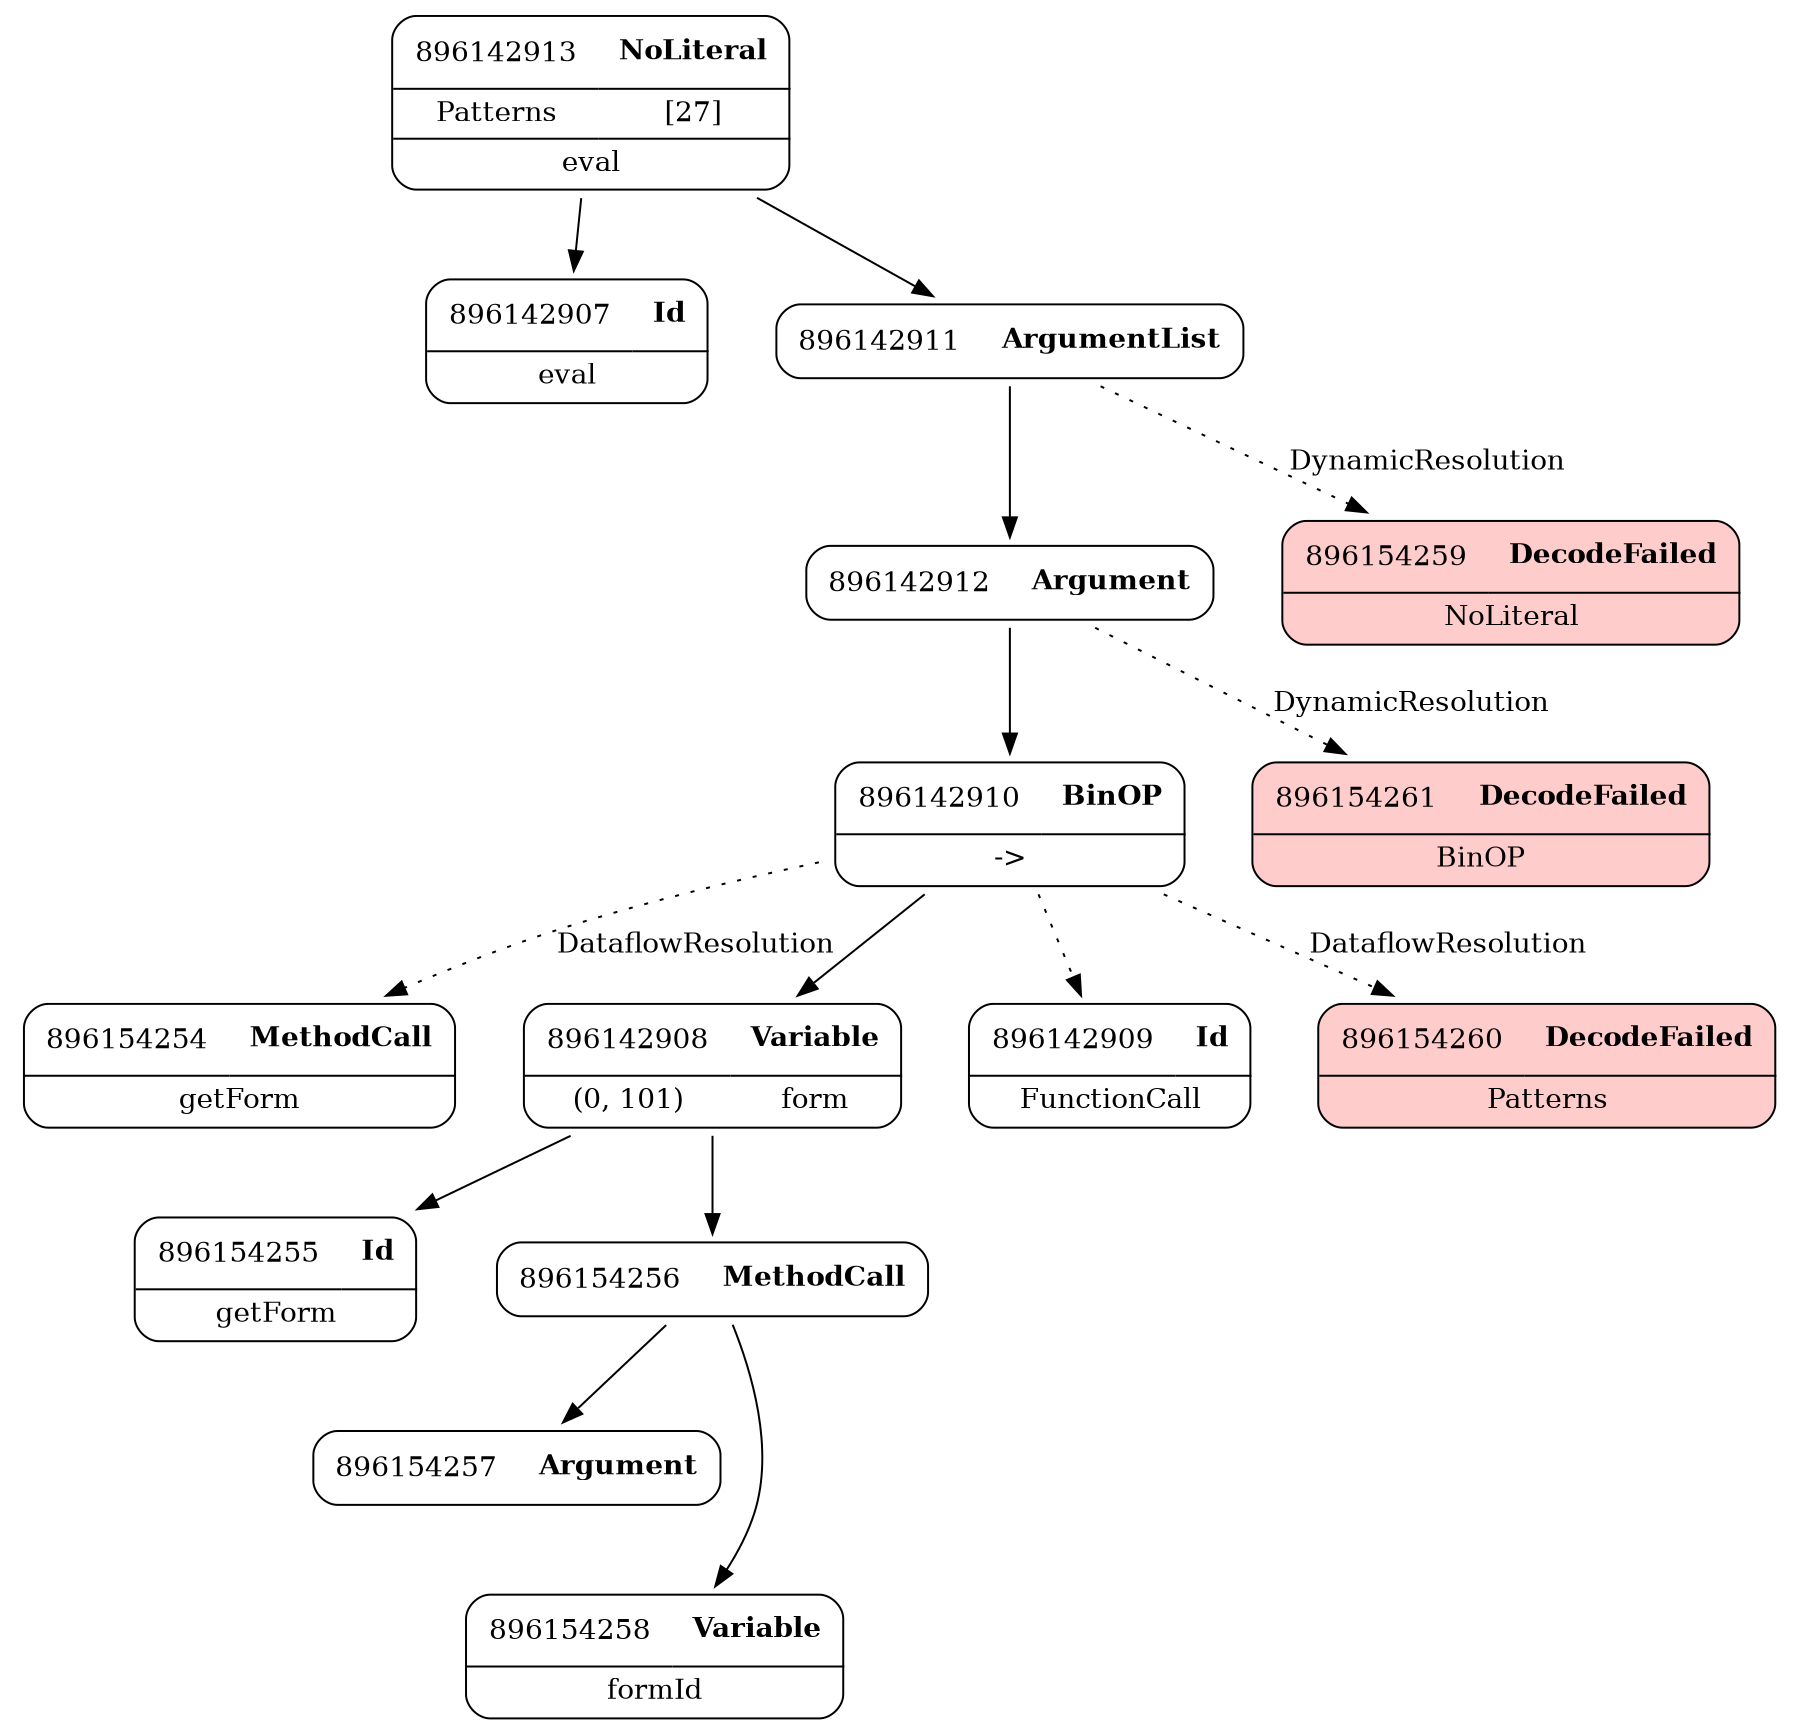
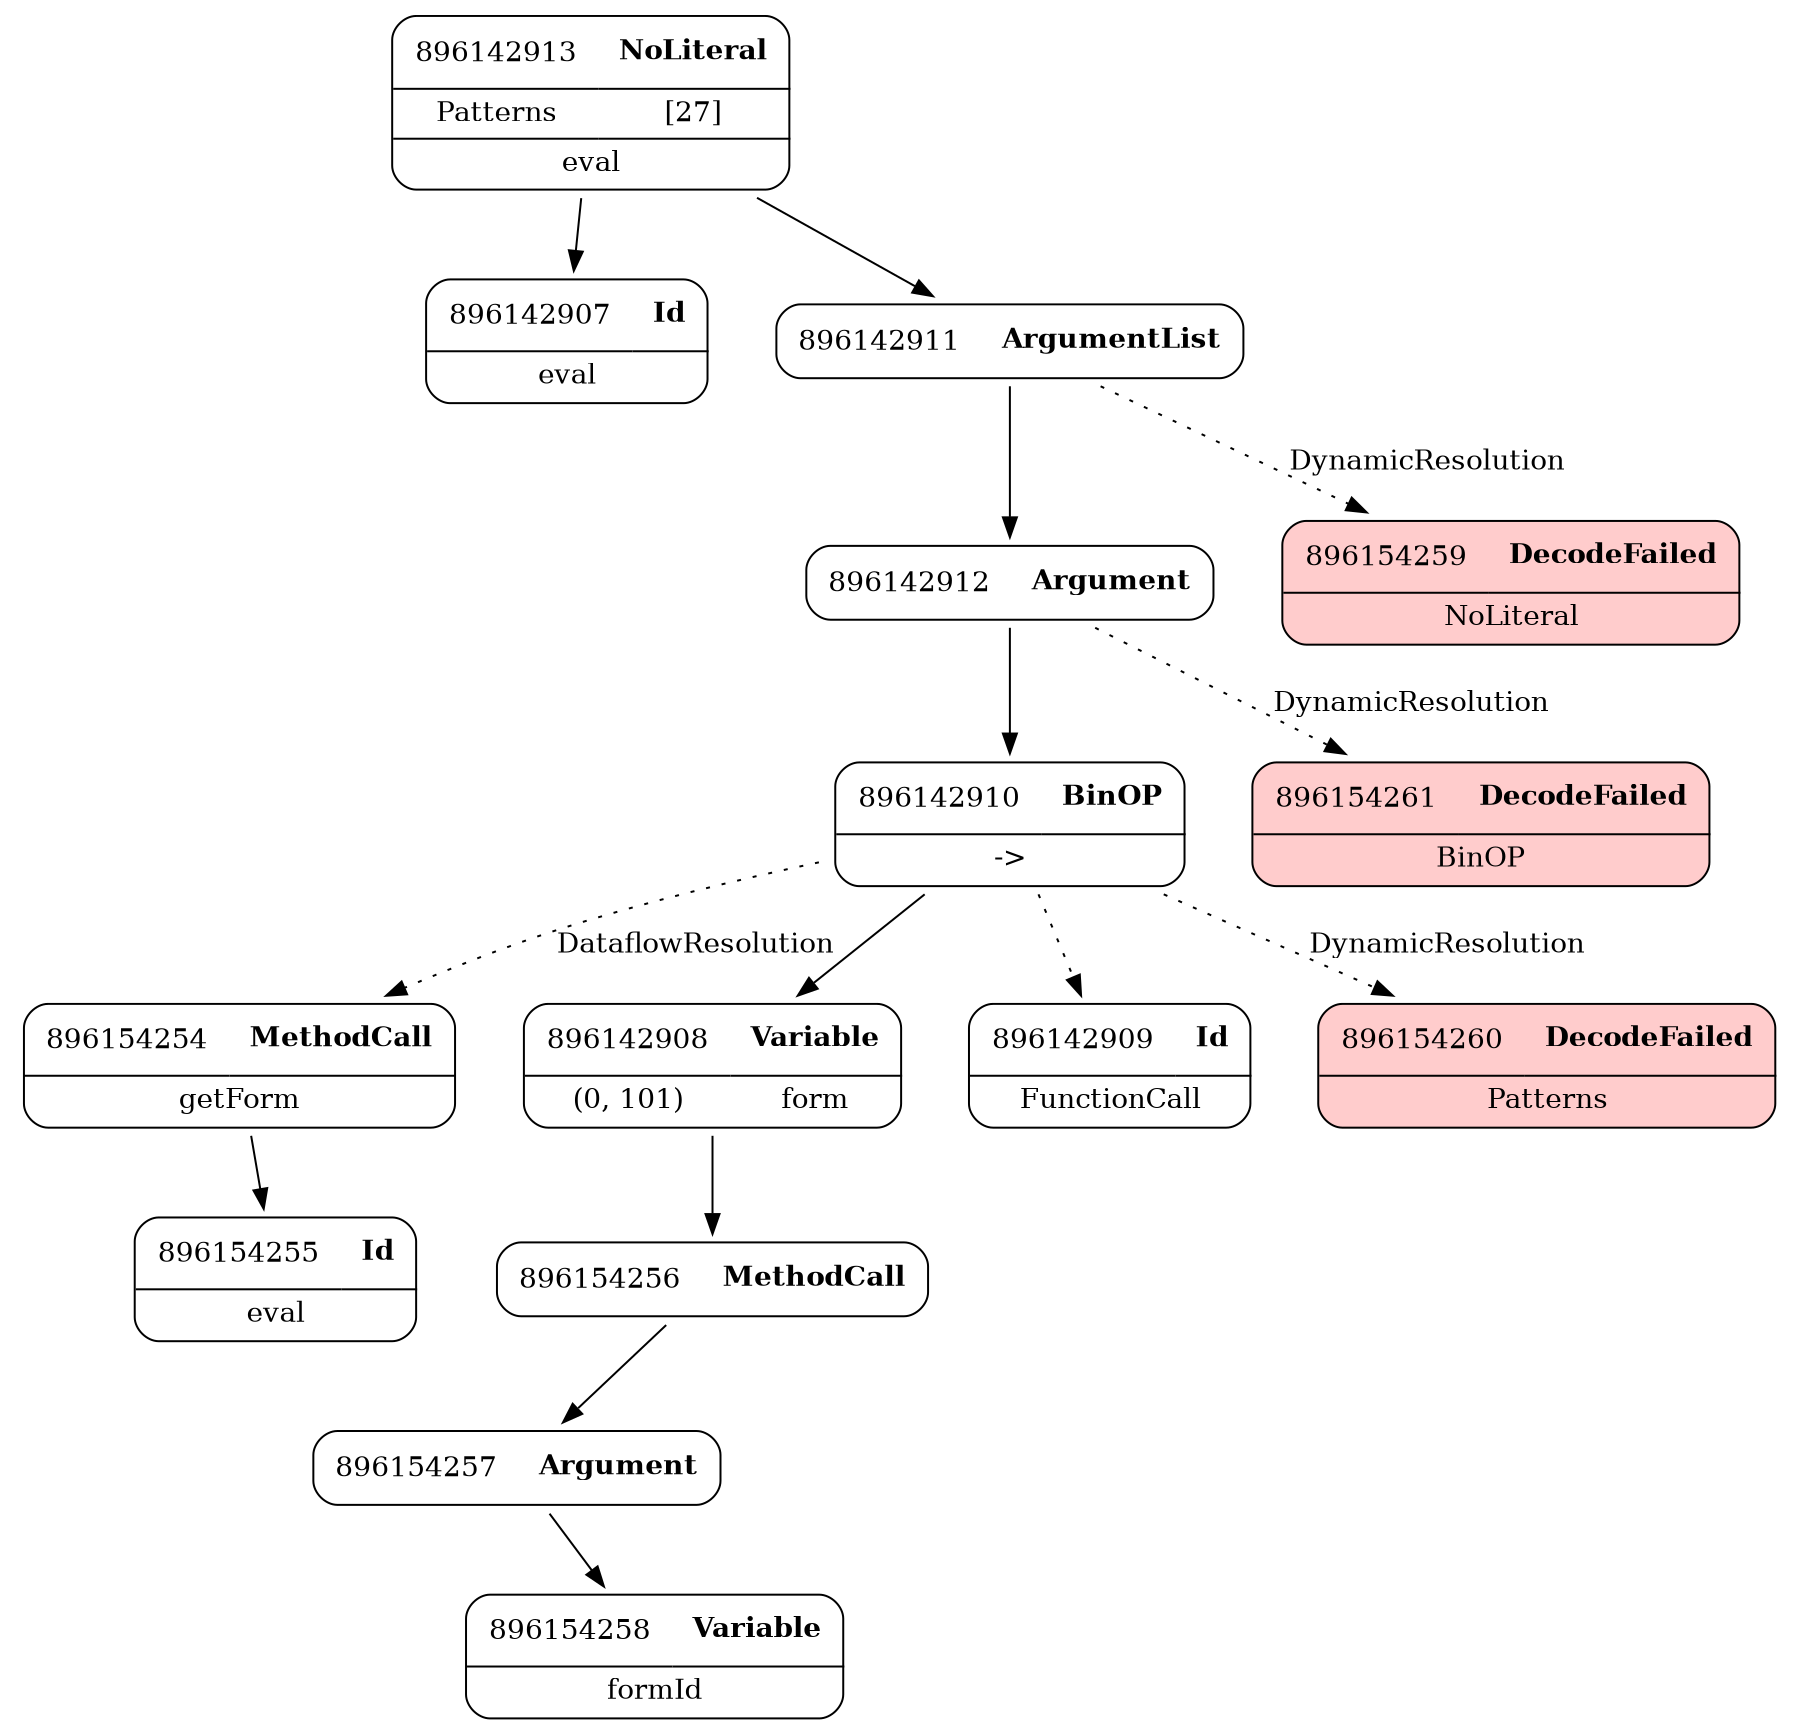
(1448, 945) -> (1448, 945)
(503, 1168) -> (256, 1162)
(276, 1313) -> (276, 1313)
(762, 1449) -> (571, 1542)
